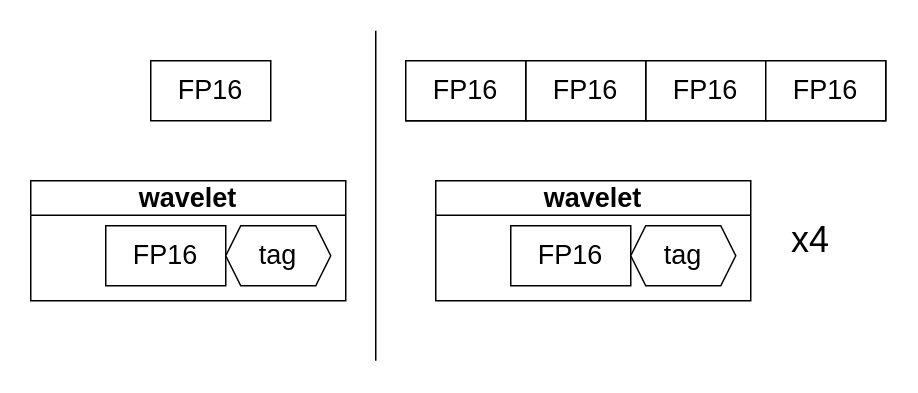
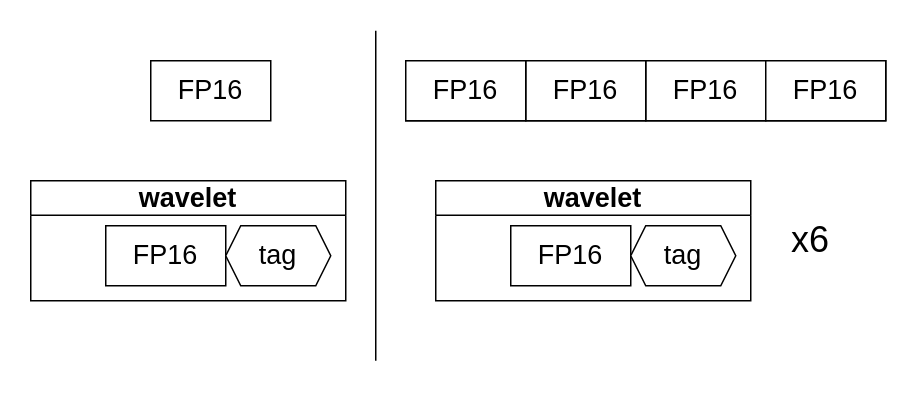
(811, 241) -> (811, 241)
